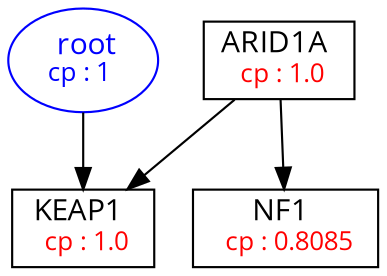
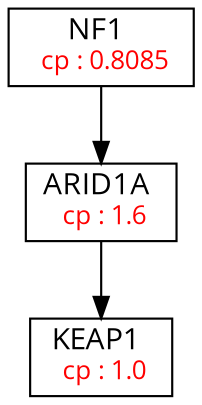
(83, 60) -> none
(283, 75) -> (105, 217)
(282, 134) -> (101, 114)
